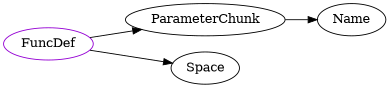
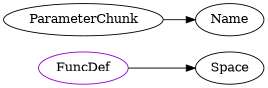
(111, 34) -> none
